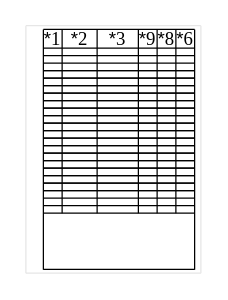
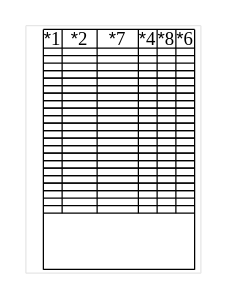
(118, 38) -> (118, 38)
(148, 38) -> (148, 38)
